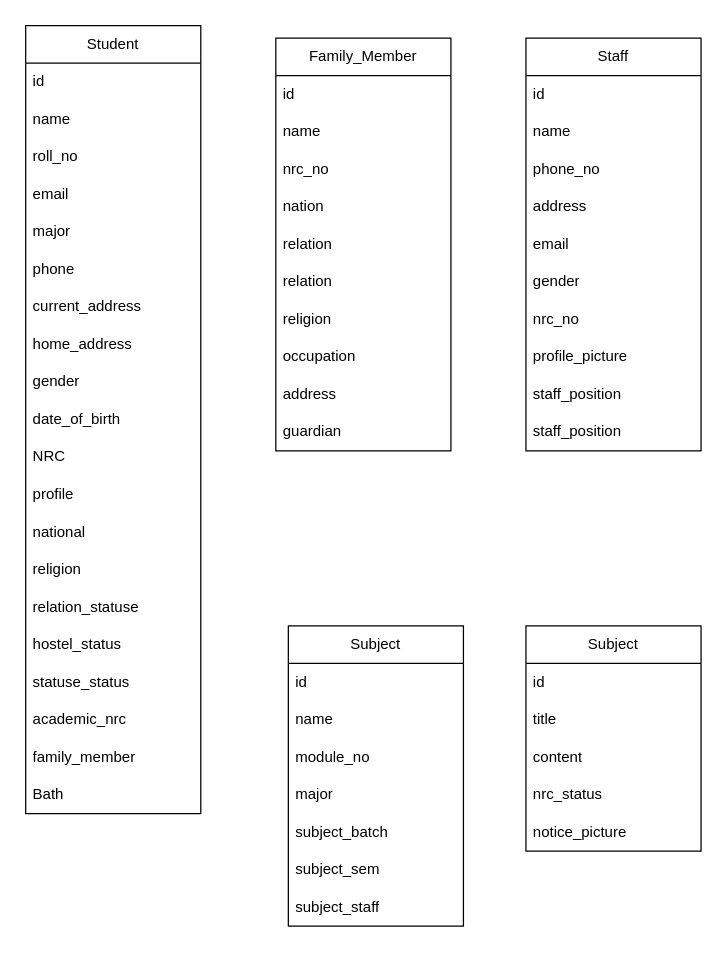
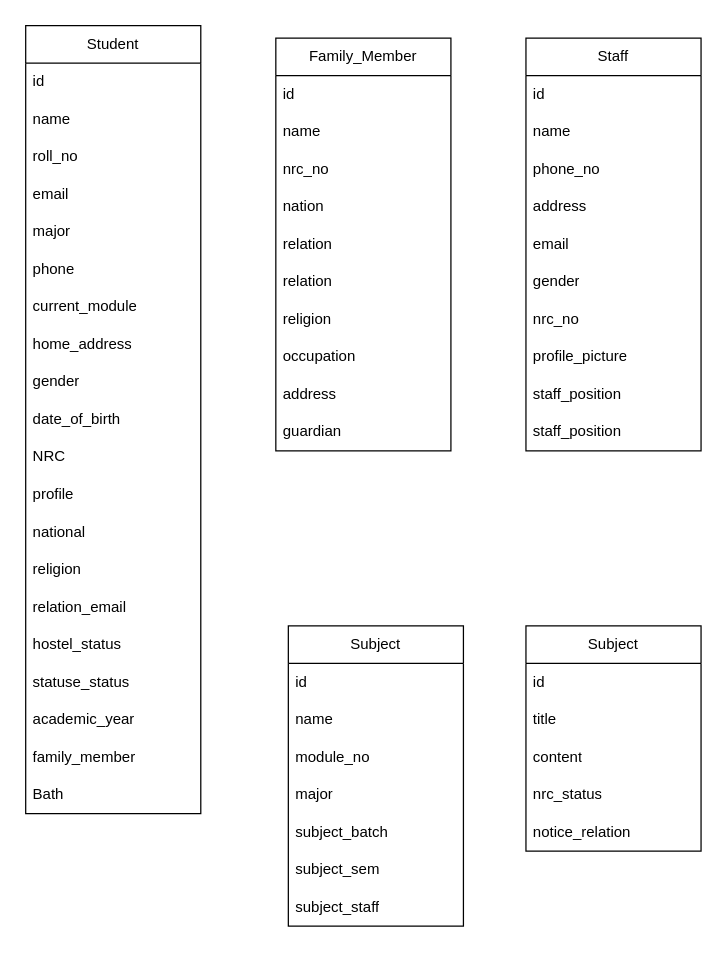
(96, 307) -> (90, 307)
(96, 607) -> (84, 607)
(82, 719) -> (86, 719)
(588, 832) -> (590, 832)
